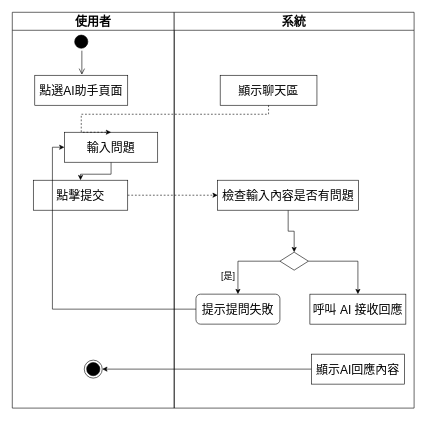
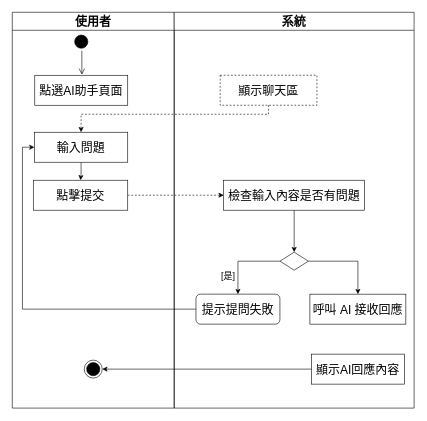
(269, 90) -> (269, 90)
(111, 147) -> (81, 147)
(288, 195) -> (294, 195)
